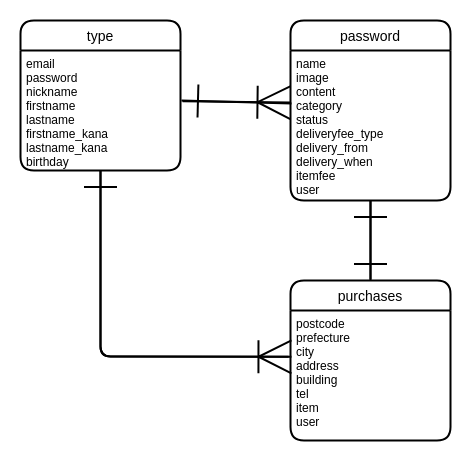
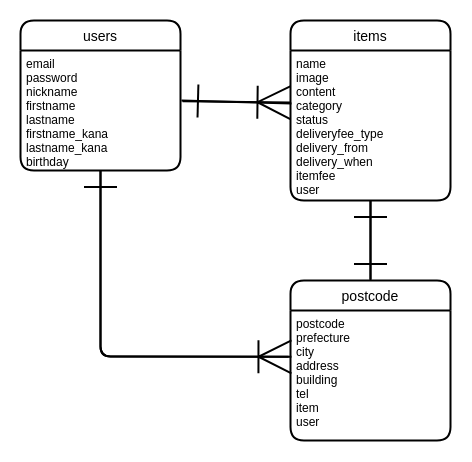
(100, 36) -> (100, 36)
(370, 36) -> (370, 36)
(370, 296) -> (370, 296)
